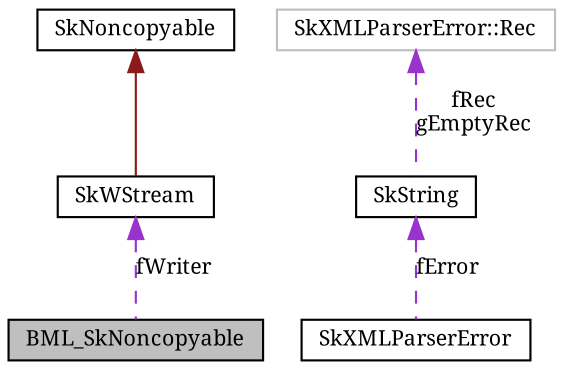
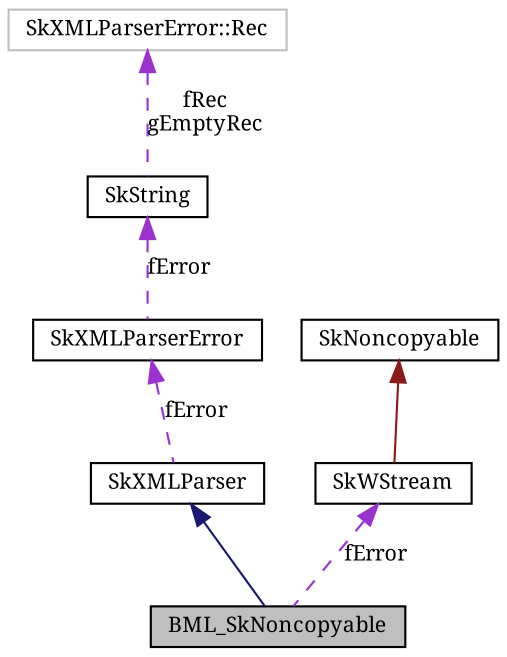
(174, 268) -> (376, 555)
none -> (178, 483)
